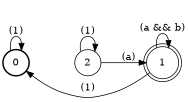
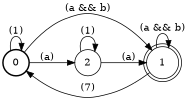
none -> (84, 14)
none -> (48, 63)
(88, 88) -> (88, 88)
